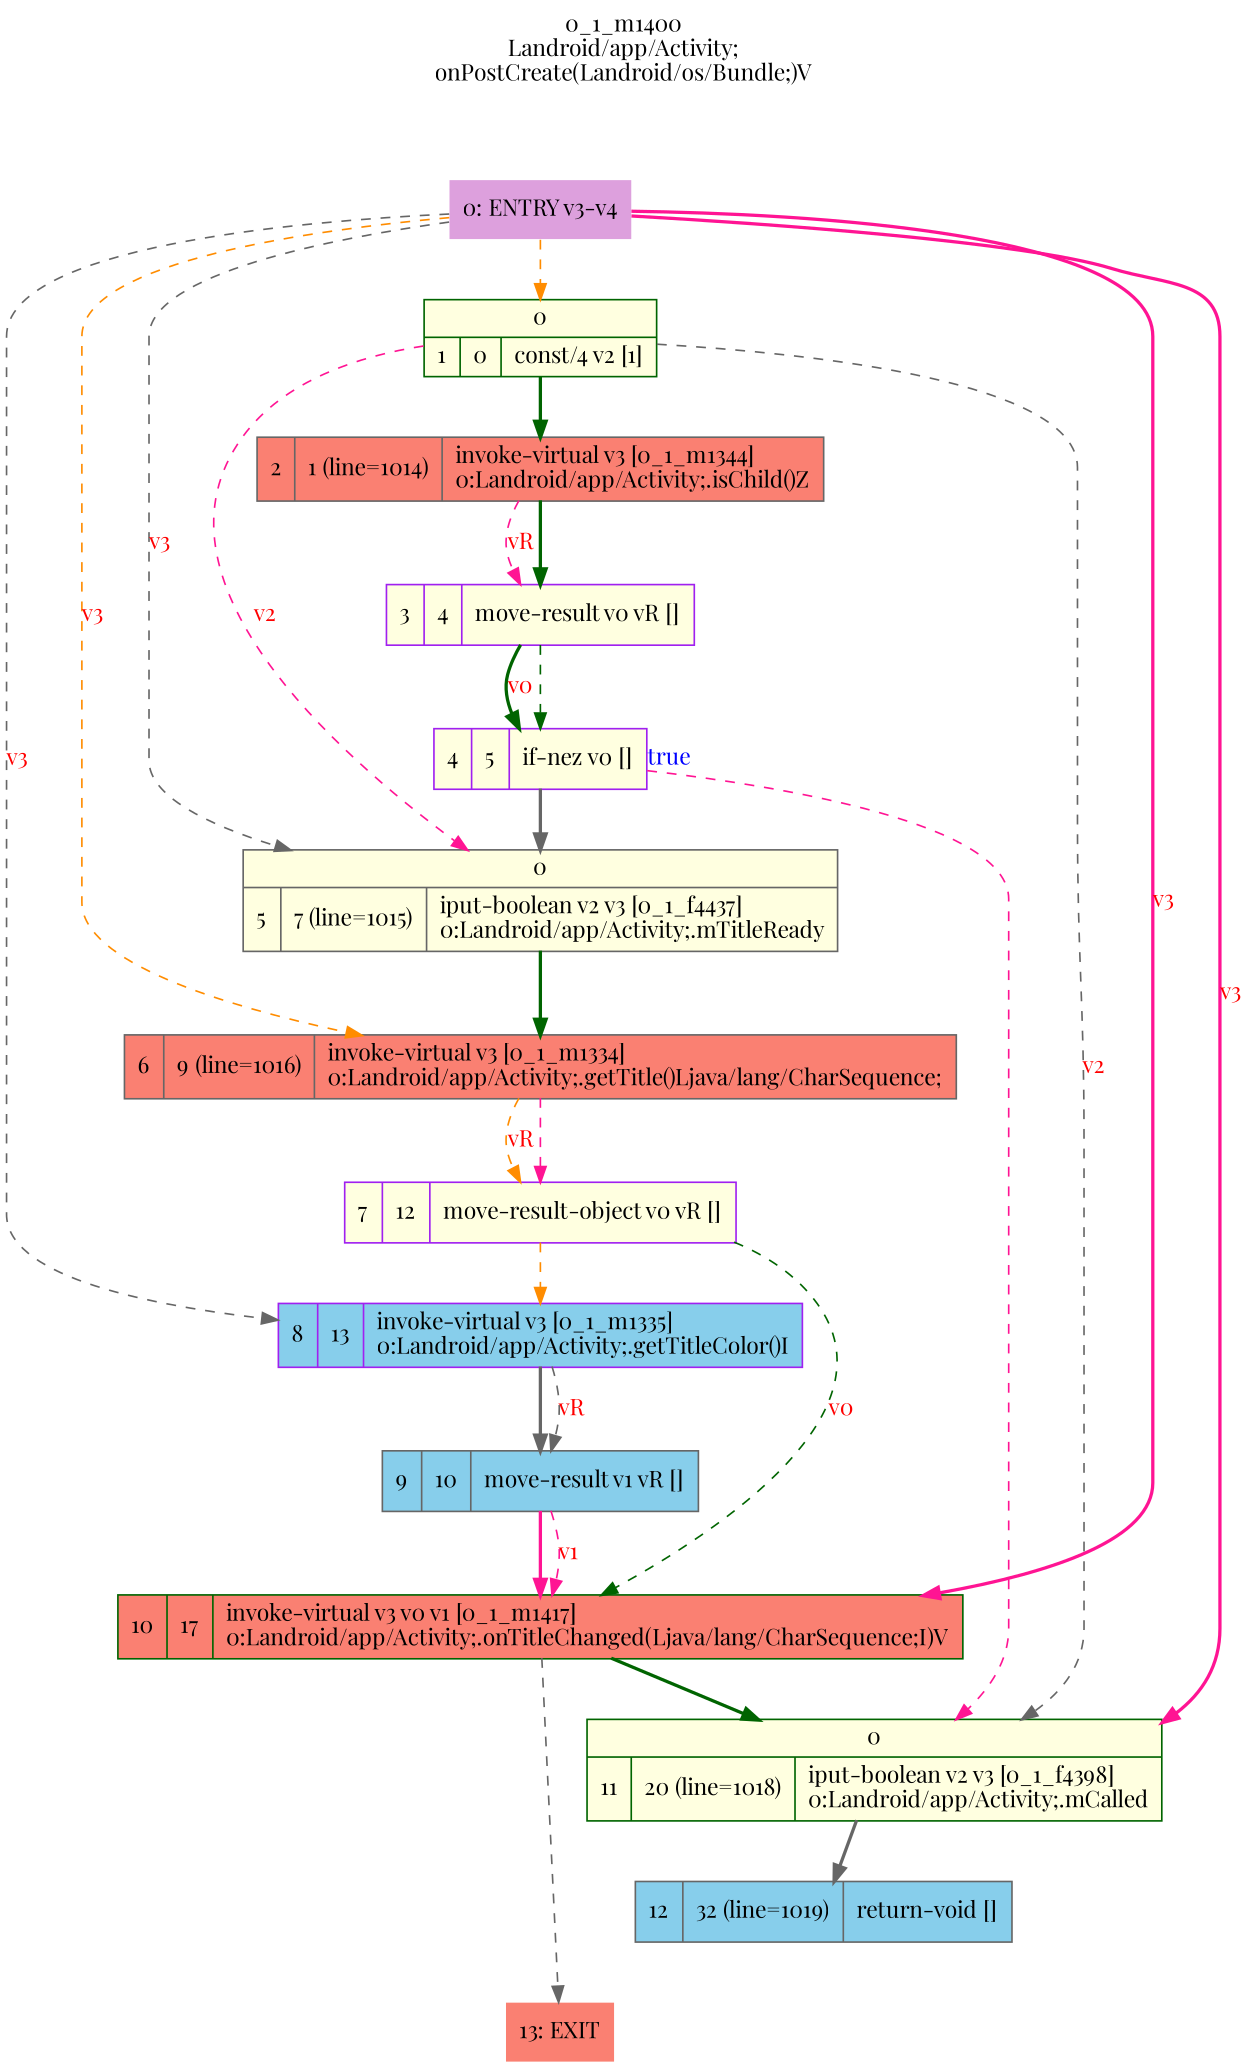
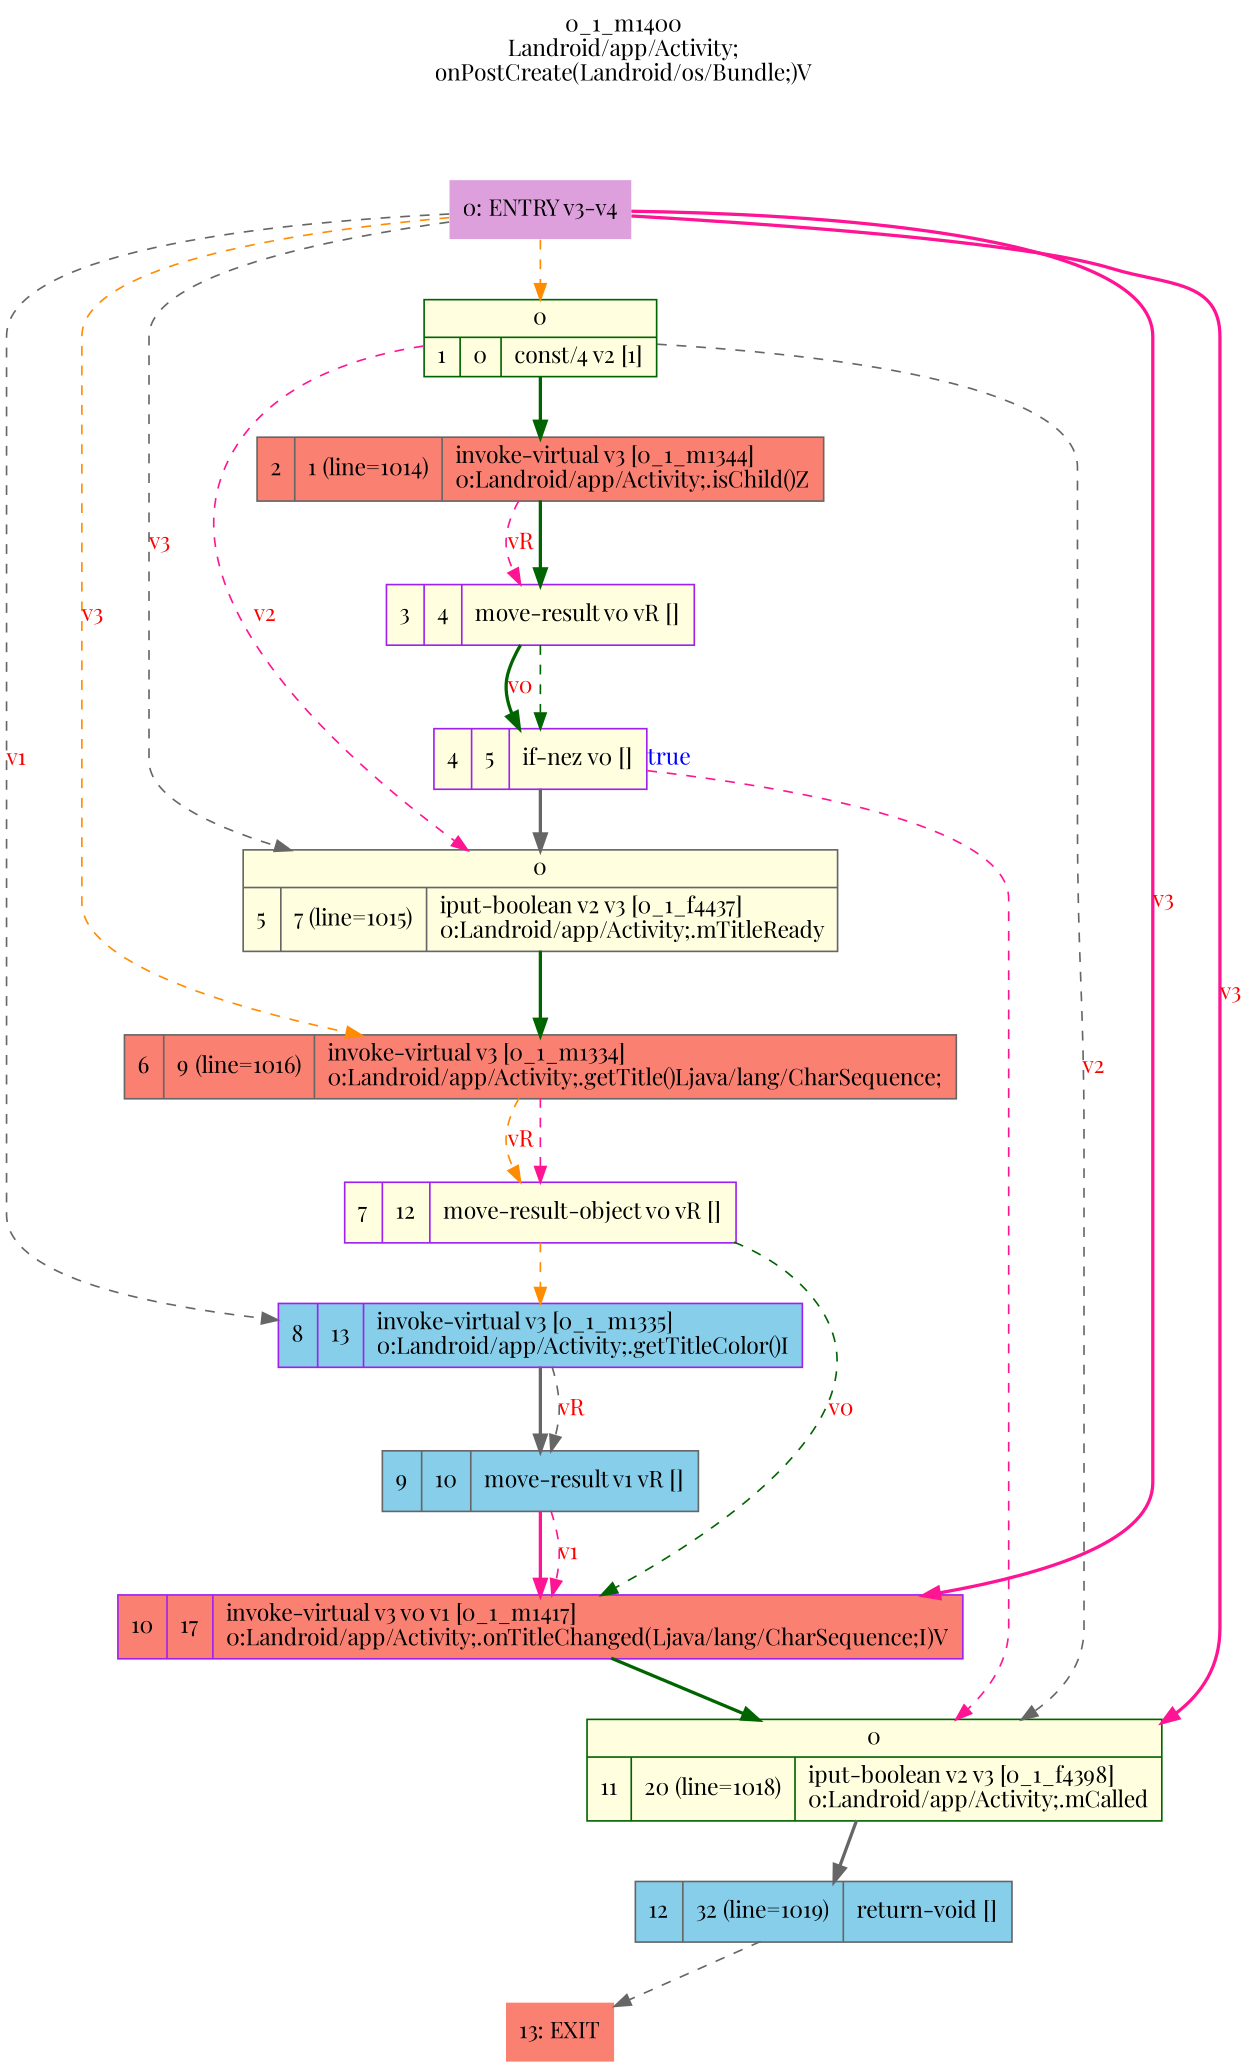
(17, 759) -> (17, 759)
(540, 1627) -> (540, 1627)
(550, 1822) -> (695, 1971)
